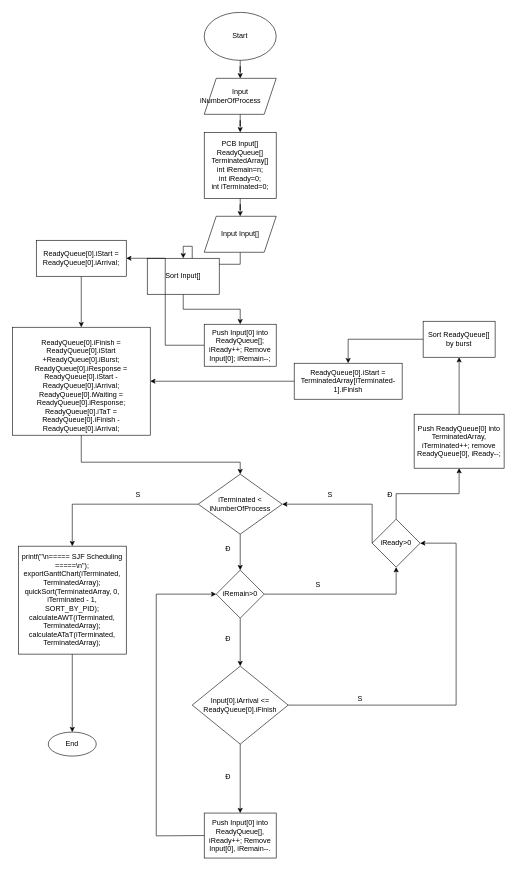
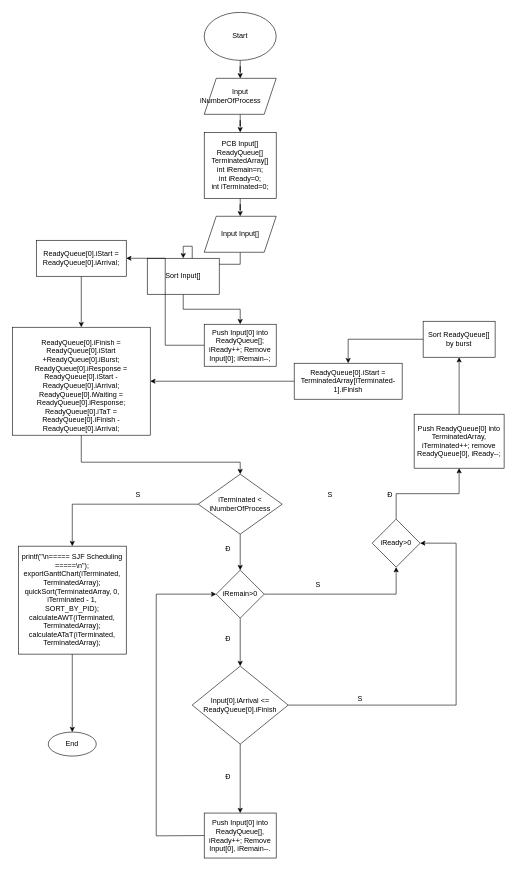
(372, 504) -> none
